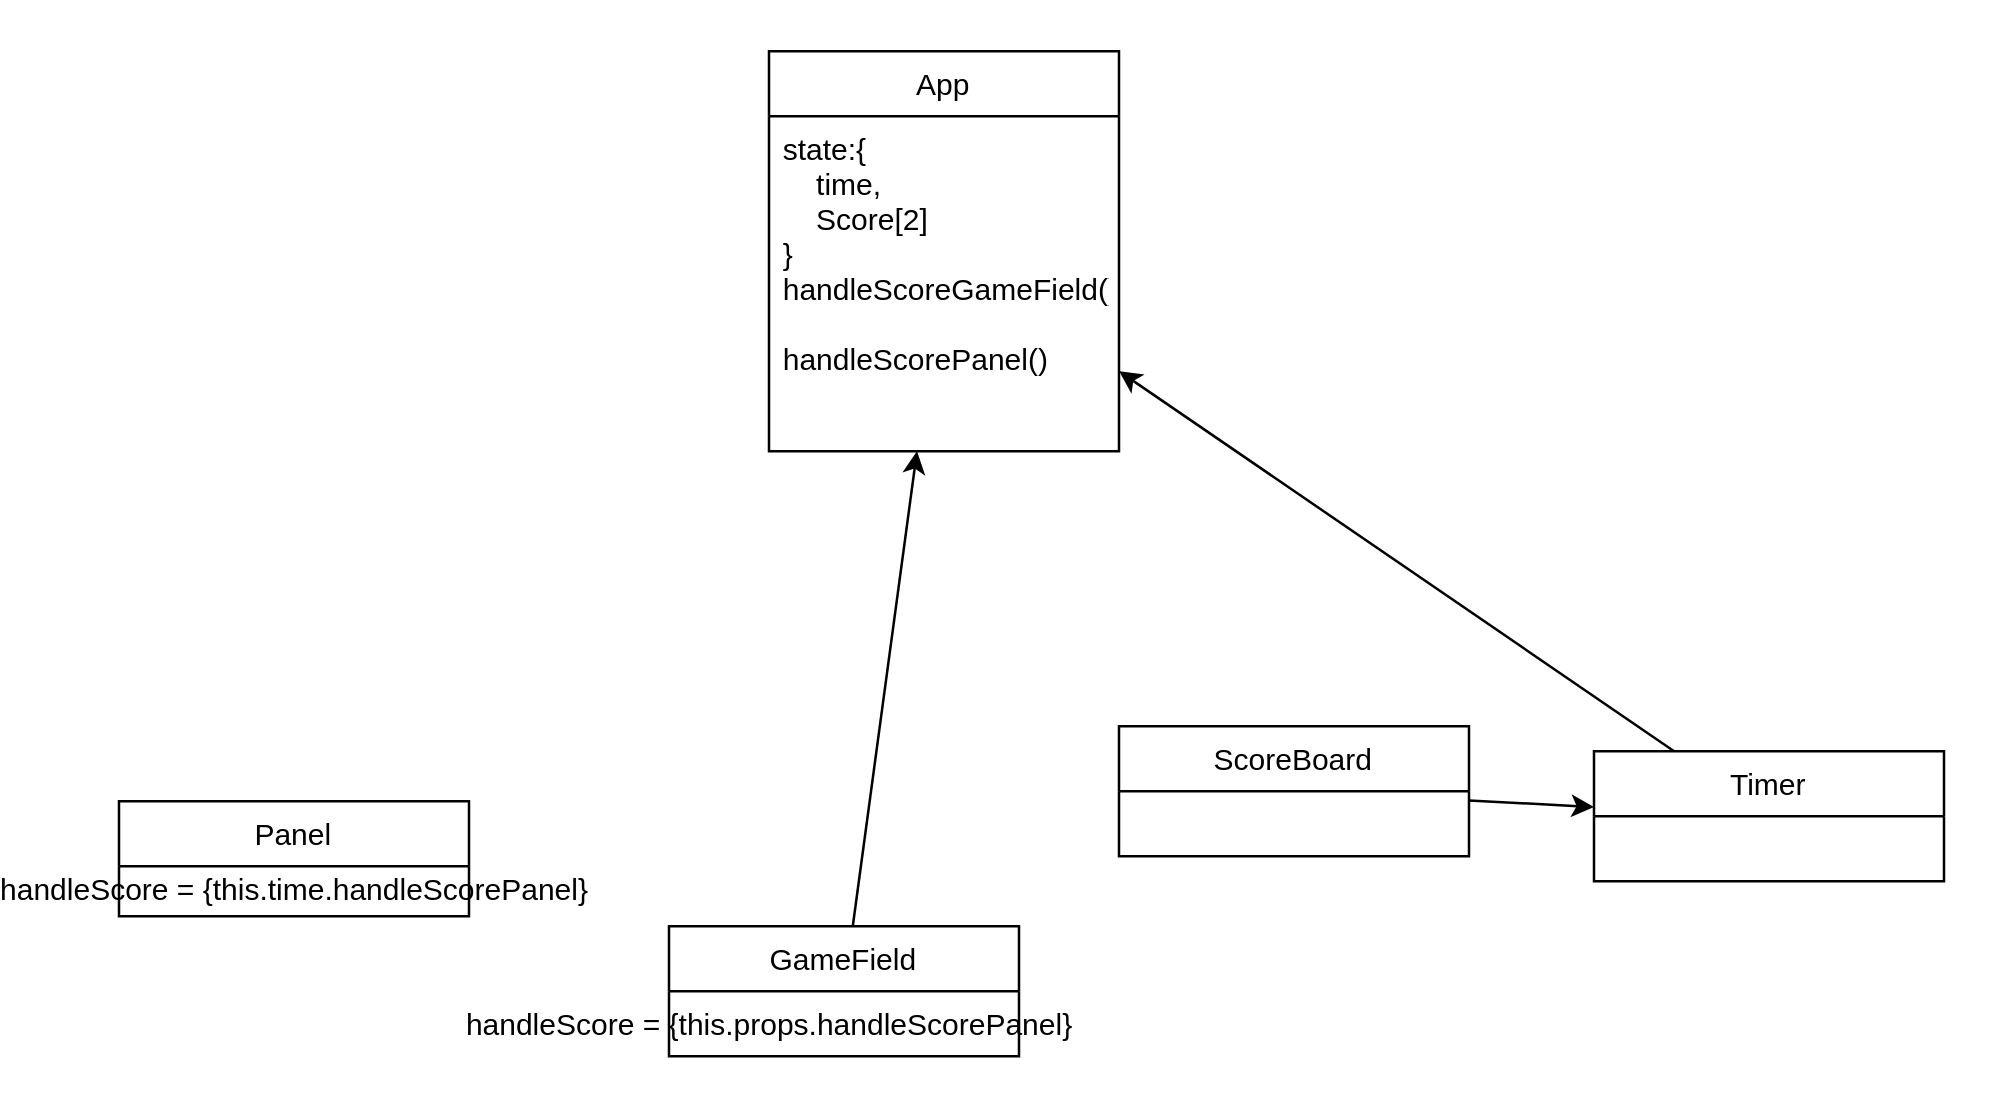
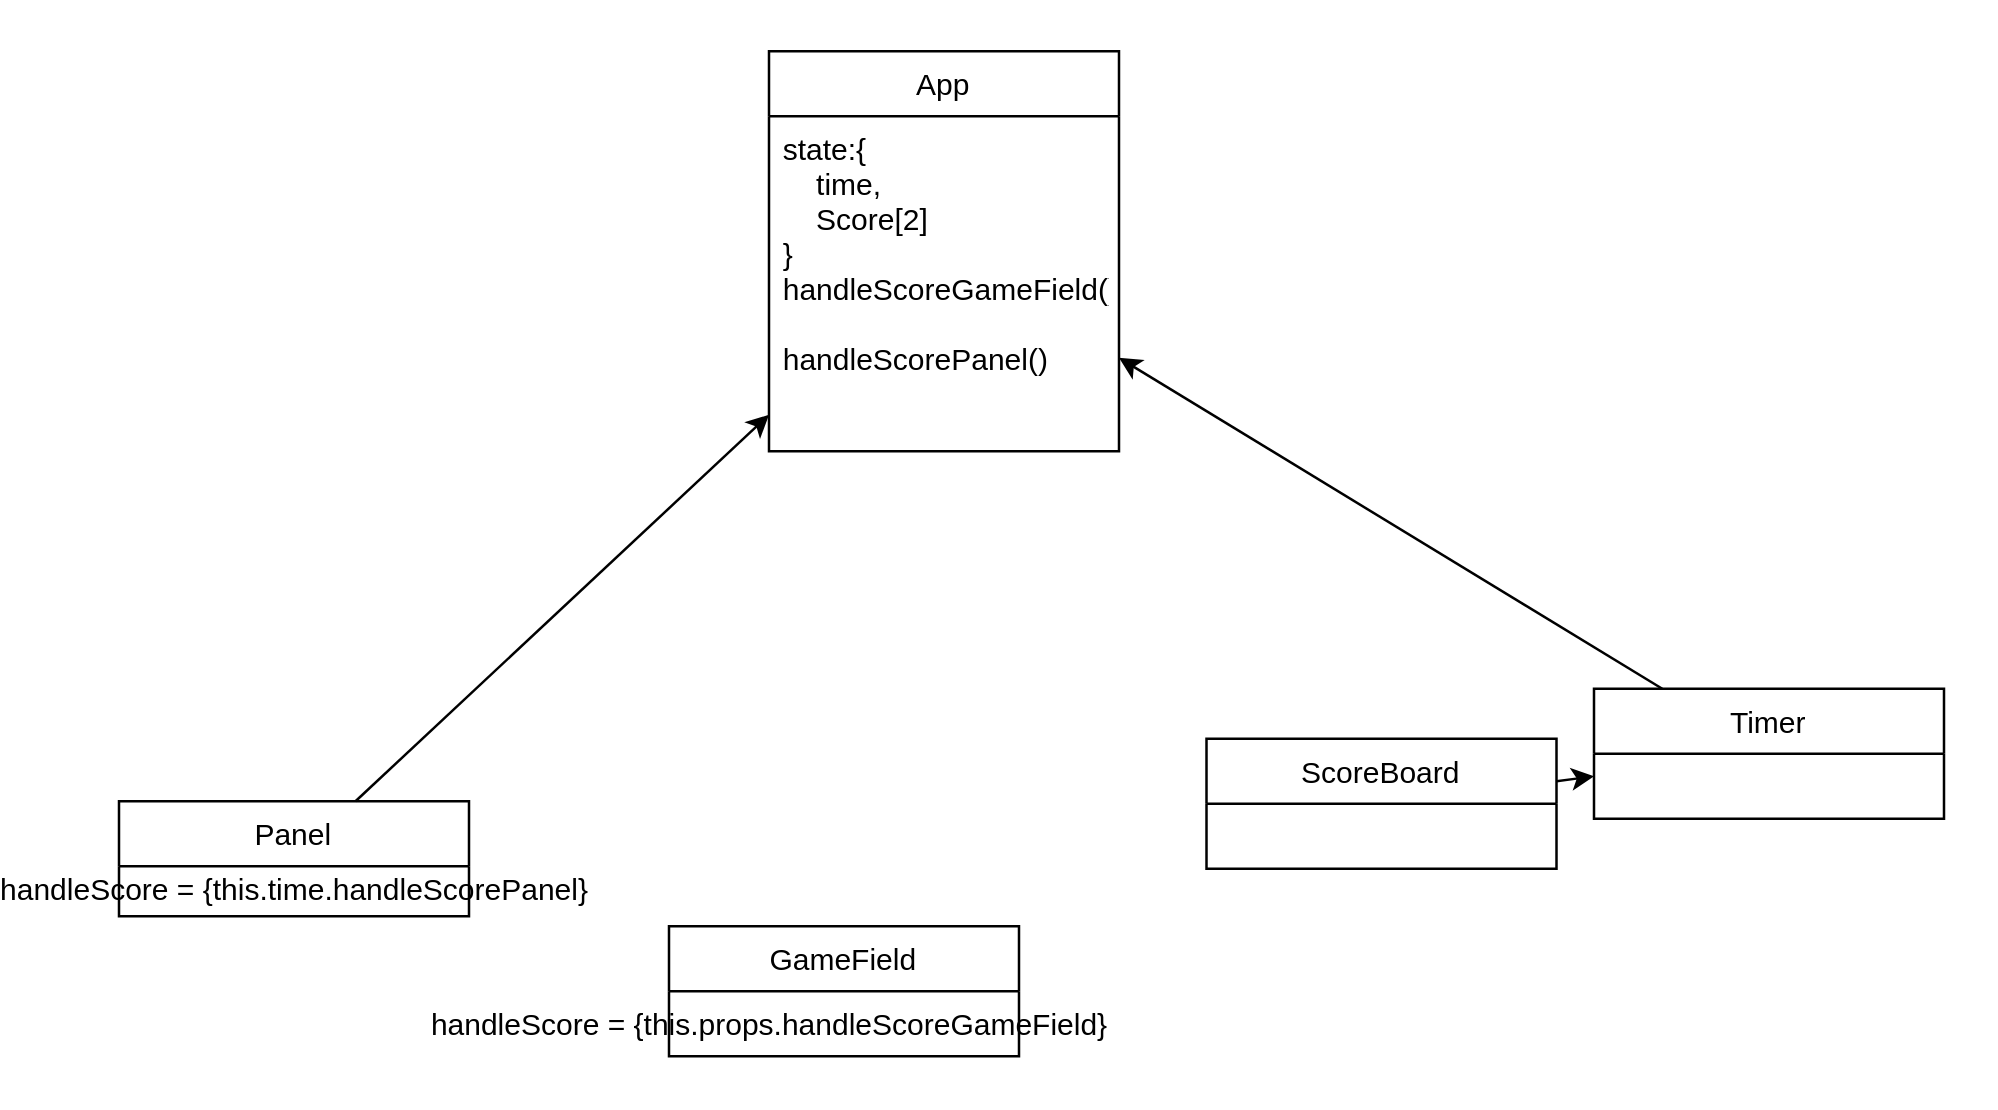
none -> (558, 611)
(884, 695) -> none
(1294, 791) -> (1381, 804)
(1769, 816) -> (1769, 754)
(770, 1026) -> (770, 1026)
